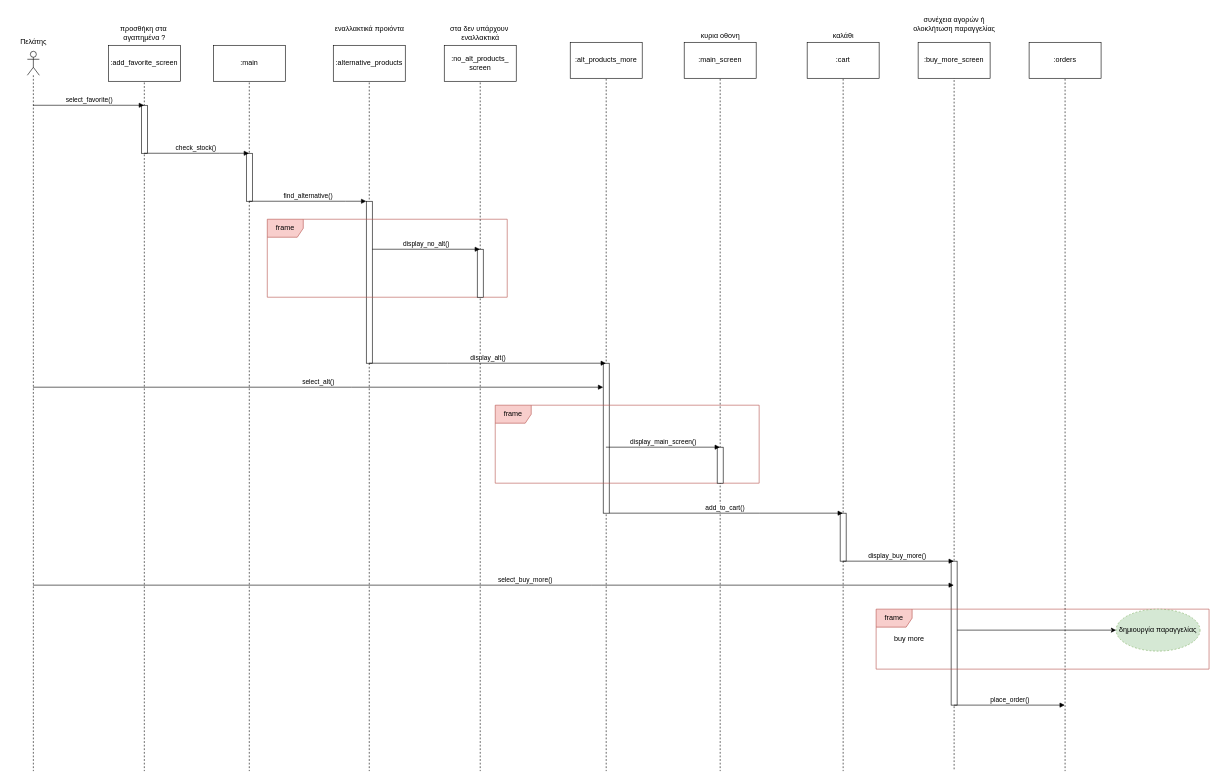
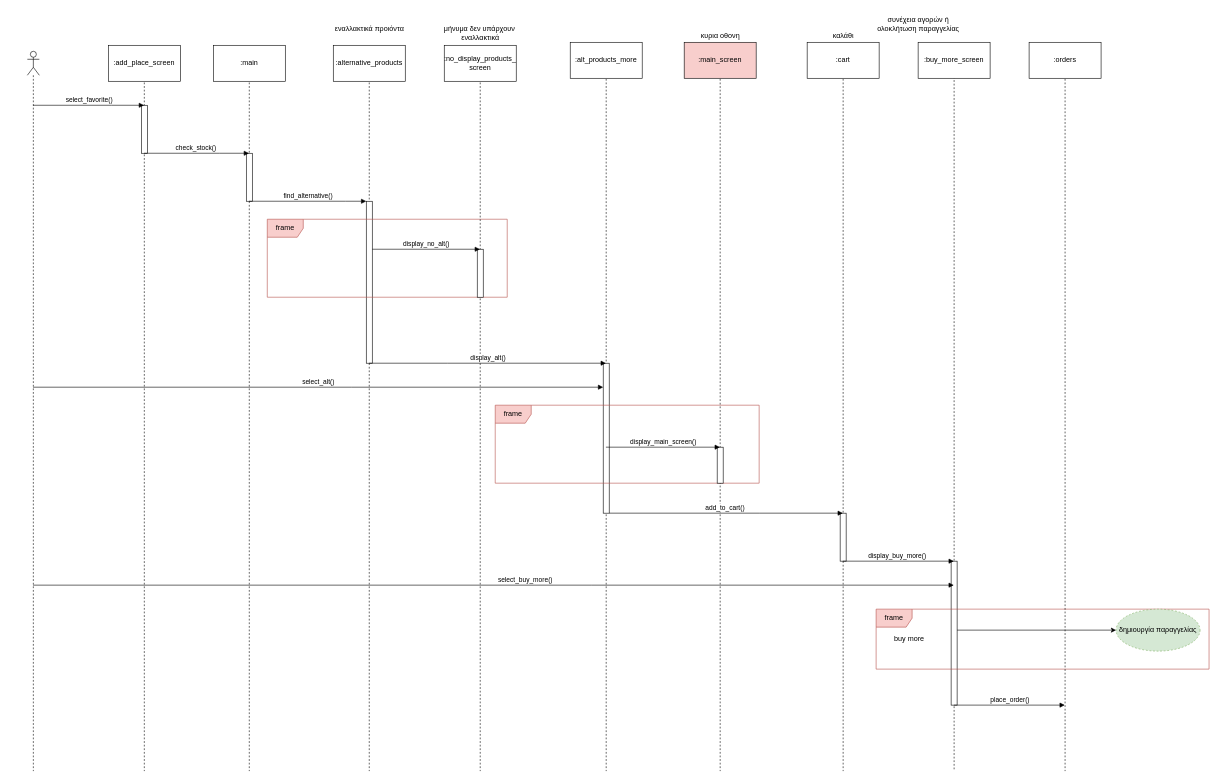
(954, 24) -> (918, 24)
(144, 33) -> none
(481, 33) -> (481, 33)
(33, 42) -> none
(720, 60) -> (720, 60)
(144, 63) -> (144, 63)
(480, 63) -> (480, 63)
